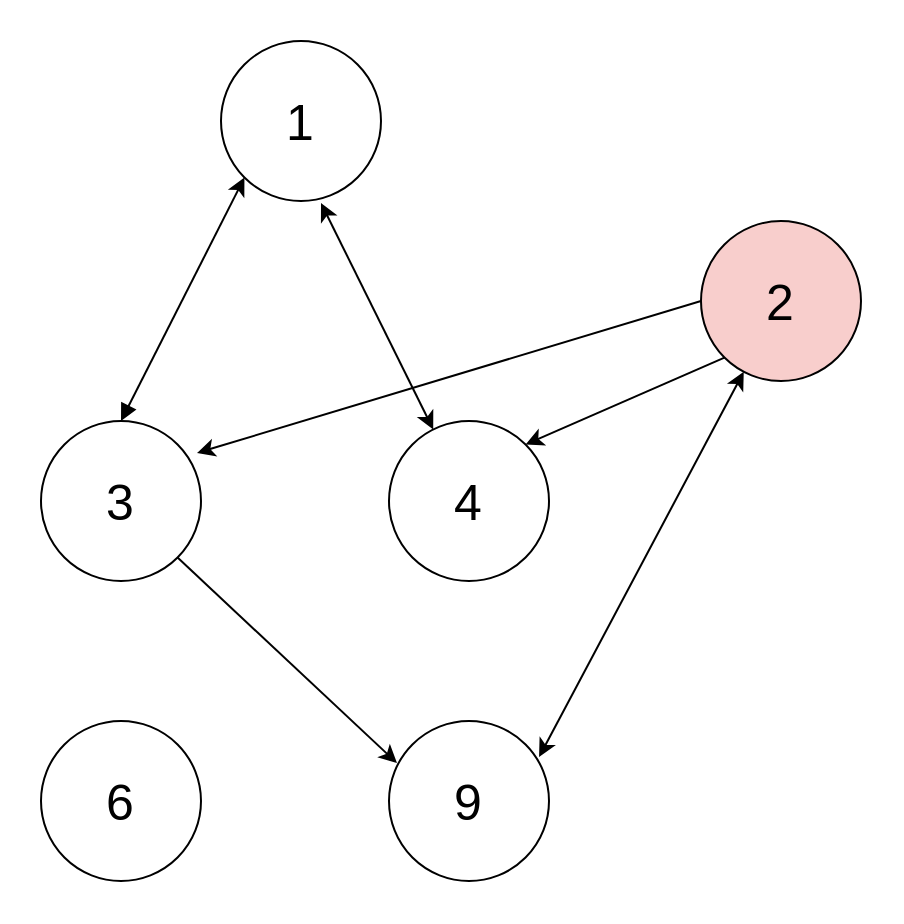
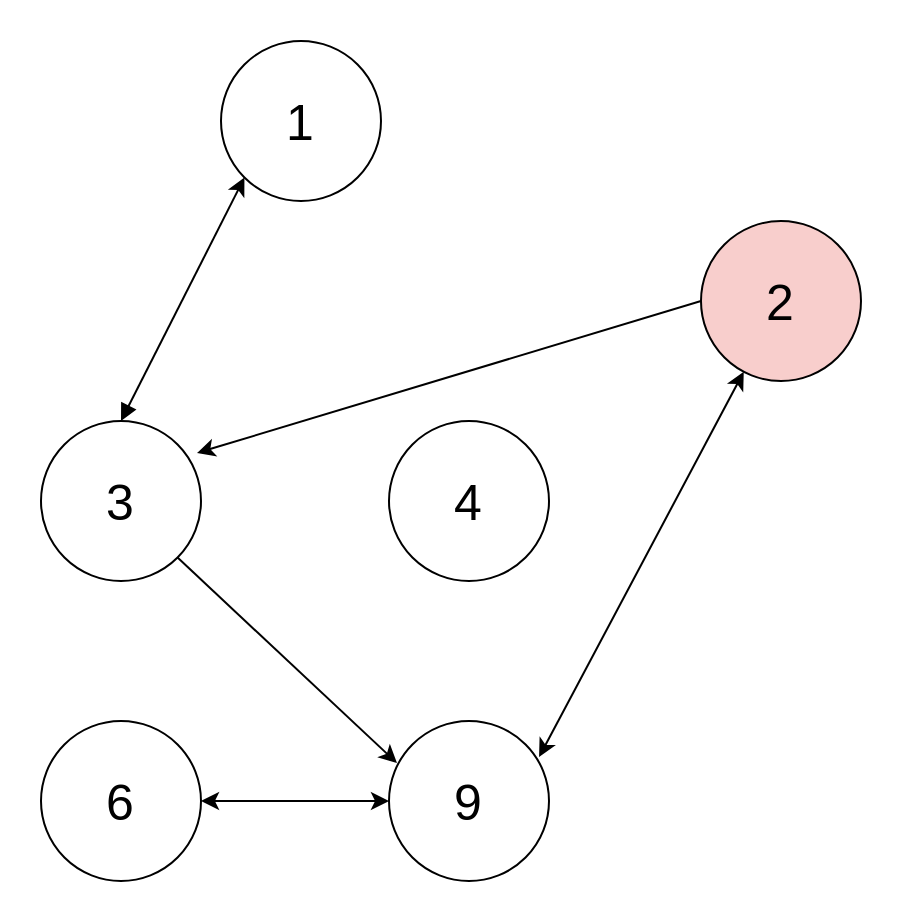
(377, 317) -> none
(631, 398) -> none
none -> (295, 801)
